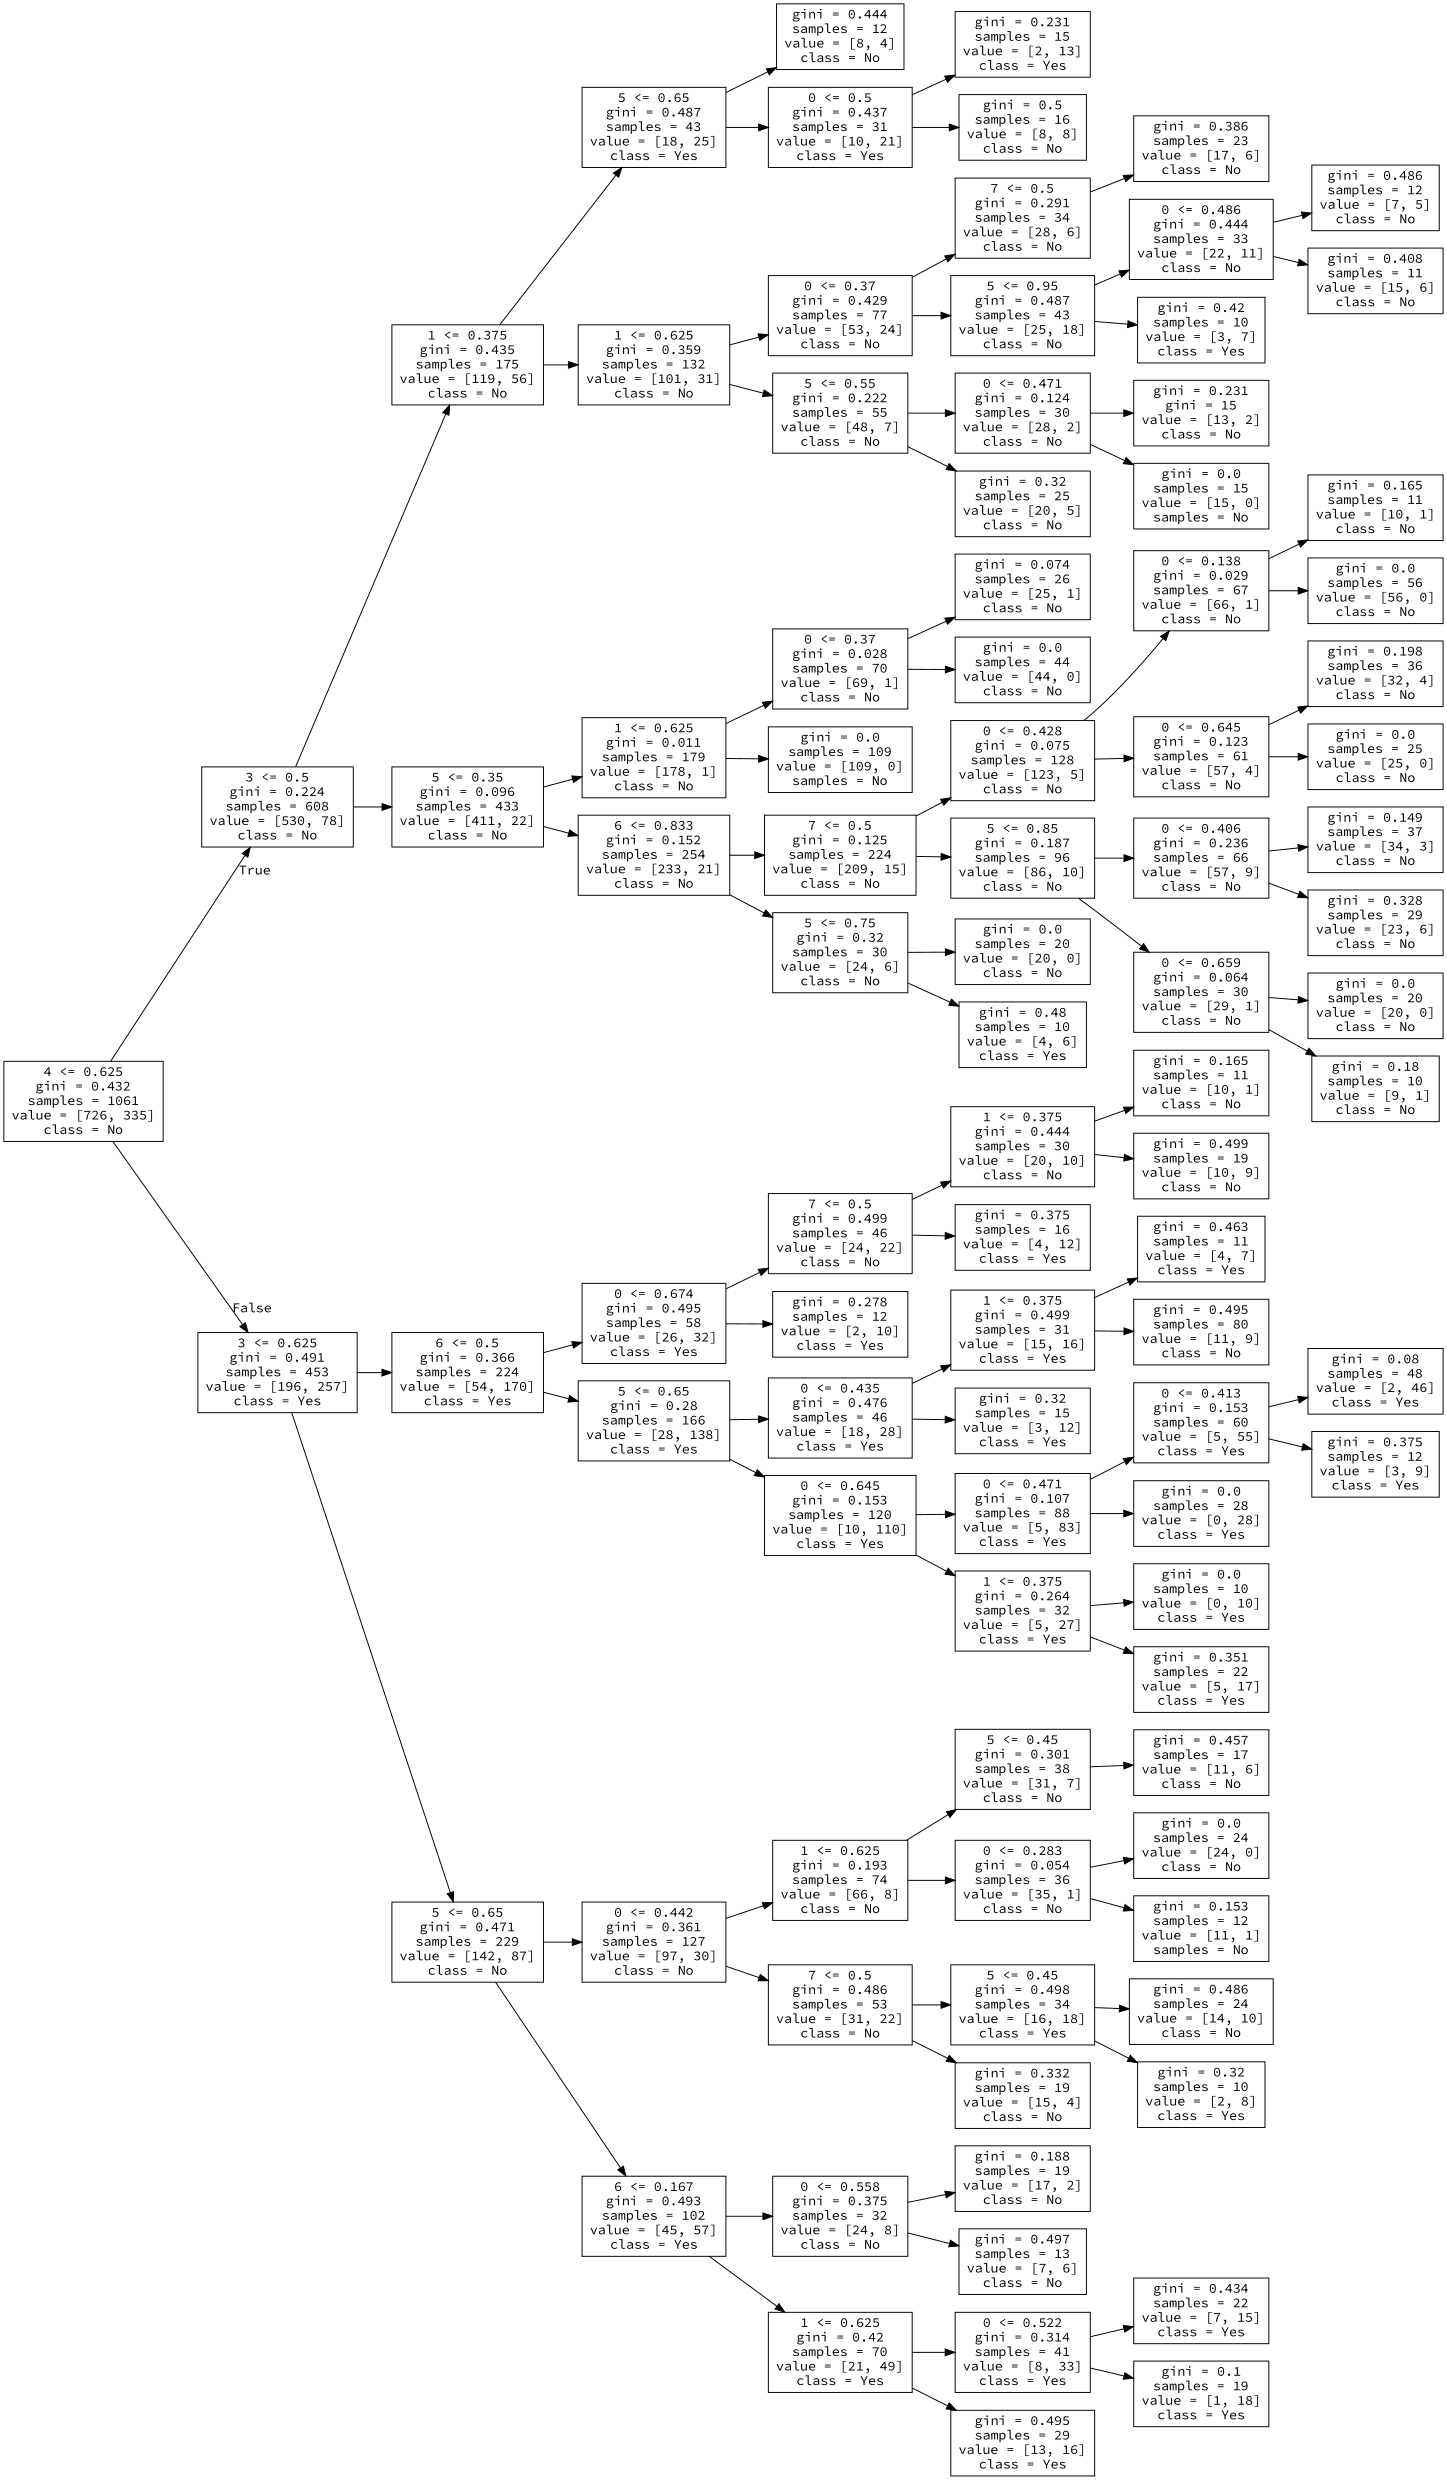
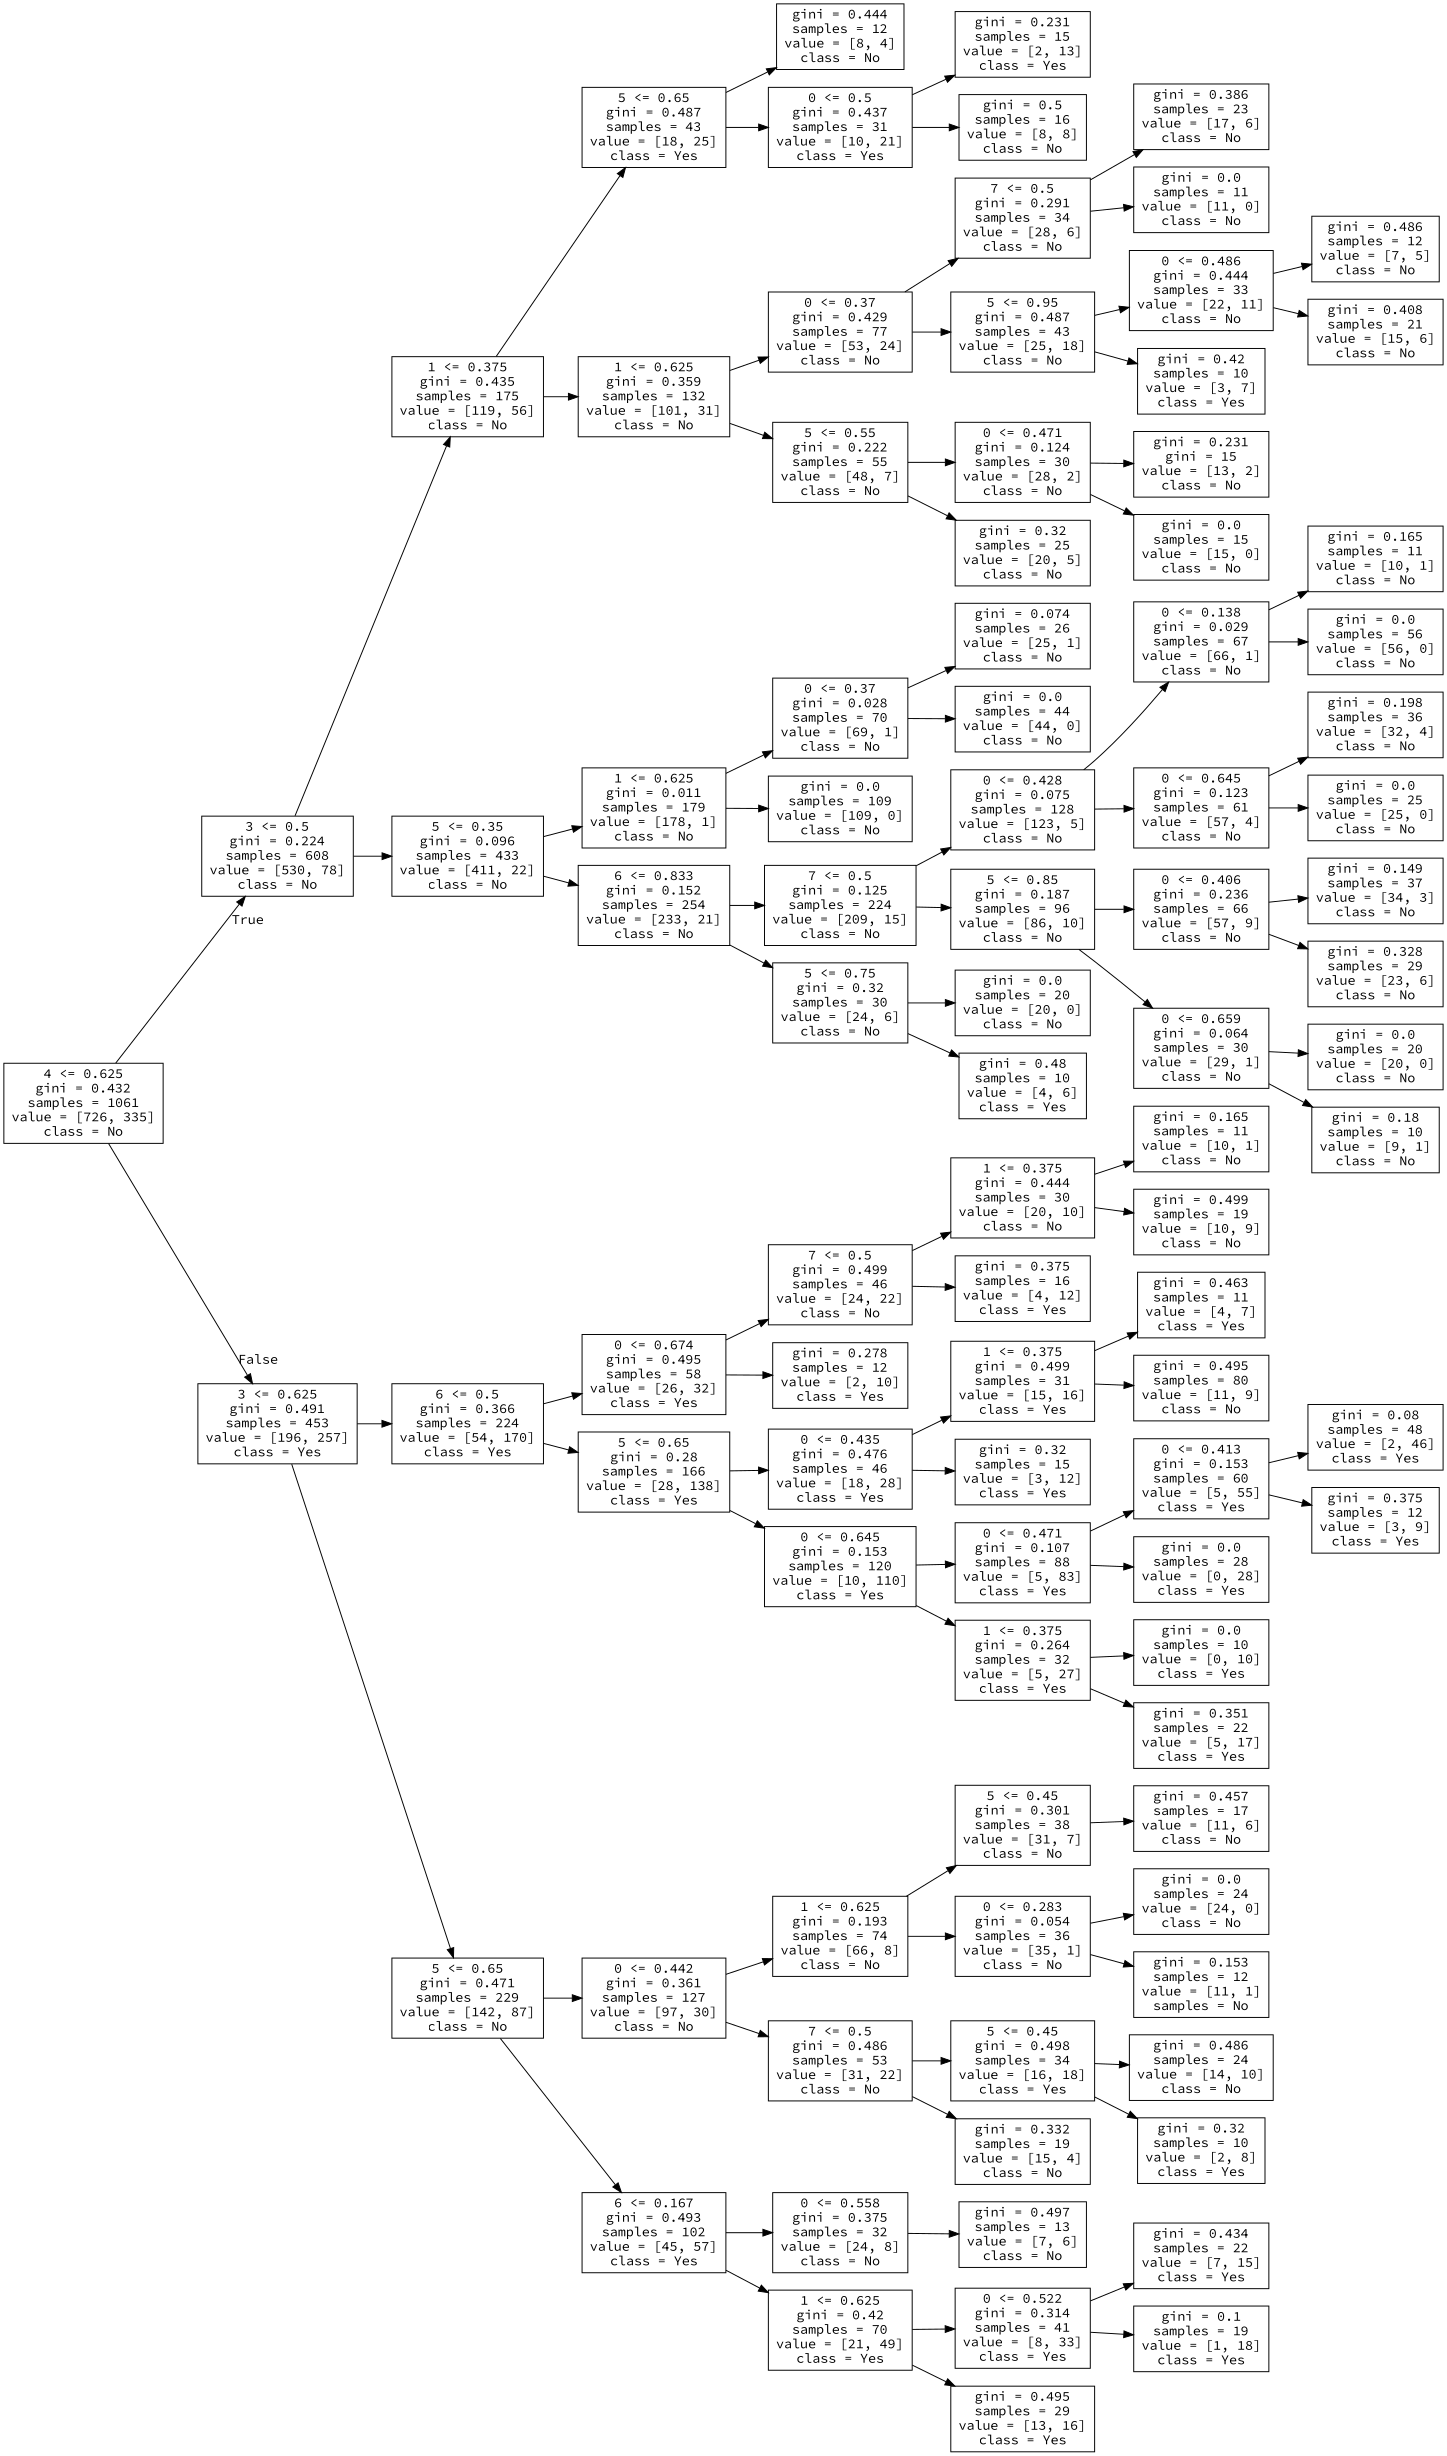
none -> (1201, 200)
(1376, 281) -> (1376, 332)
(1201, 496) -> (1201, 547)
(840, 760) -> (840, 809)
(1023, 2179) -> none
